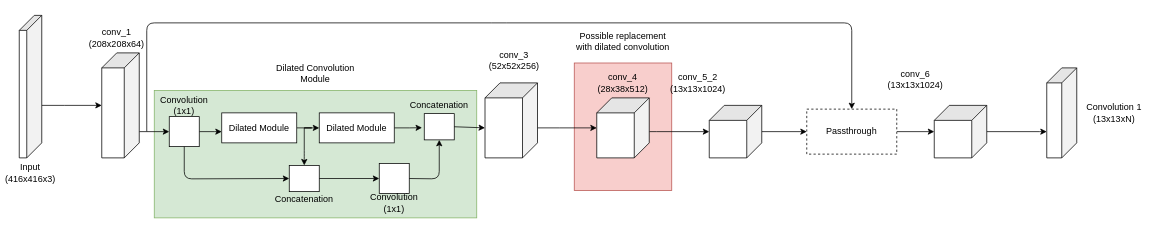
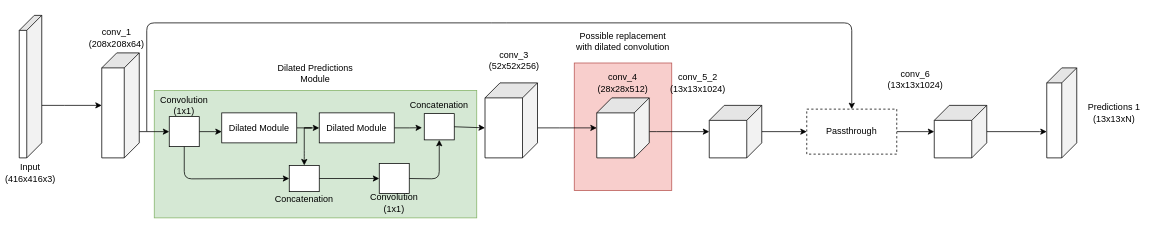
(315, 73) -> (315, 73)
(623, 83) -> (623, 83)
(1114, 113) -> (1114, 113)
